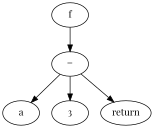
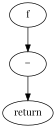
(21, 113) -> none
(70, 113) -> none
